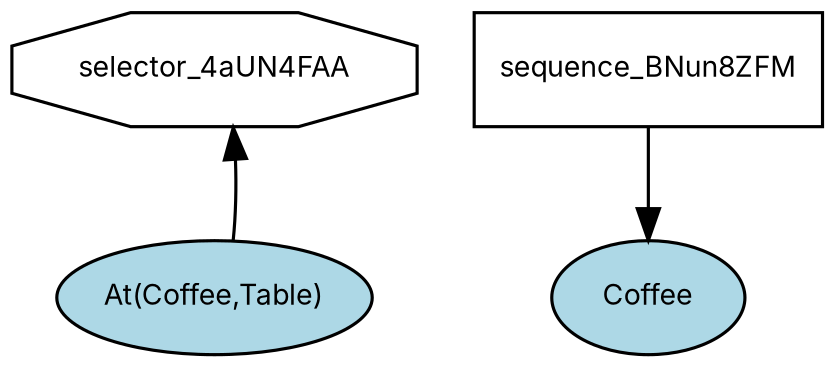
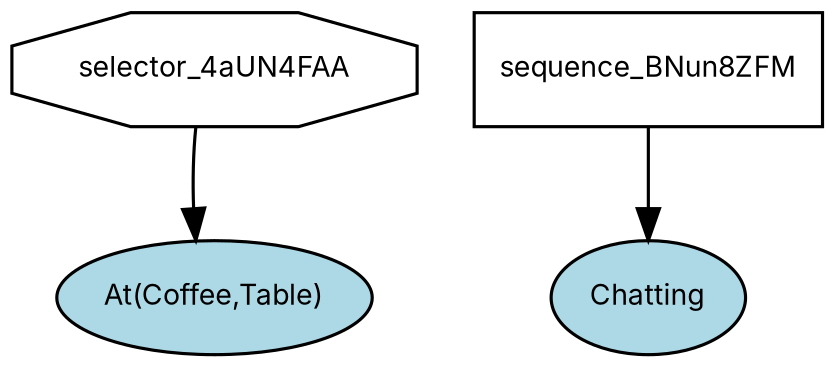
(236, 200) -> (193, 168)
(648, 298) -> (648, 298)
